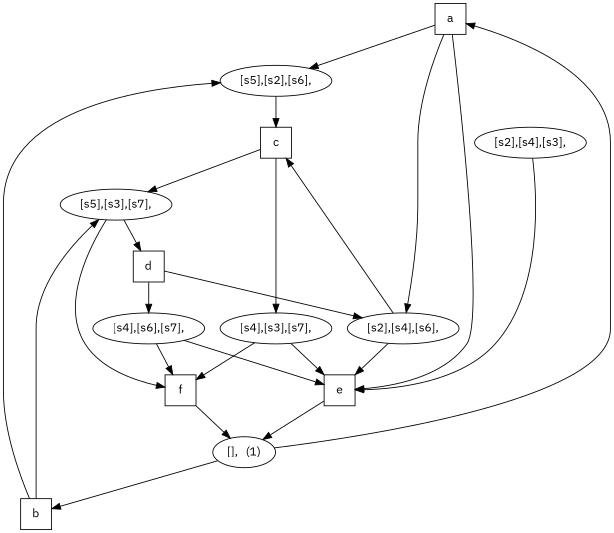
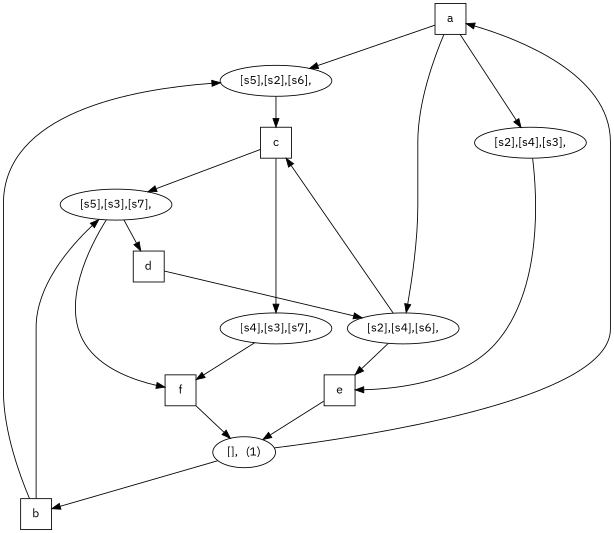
(472, 247) -> (488, 77)
(149, 328) -> none
(304, 356) -> none
